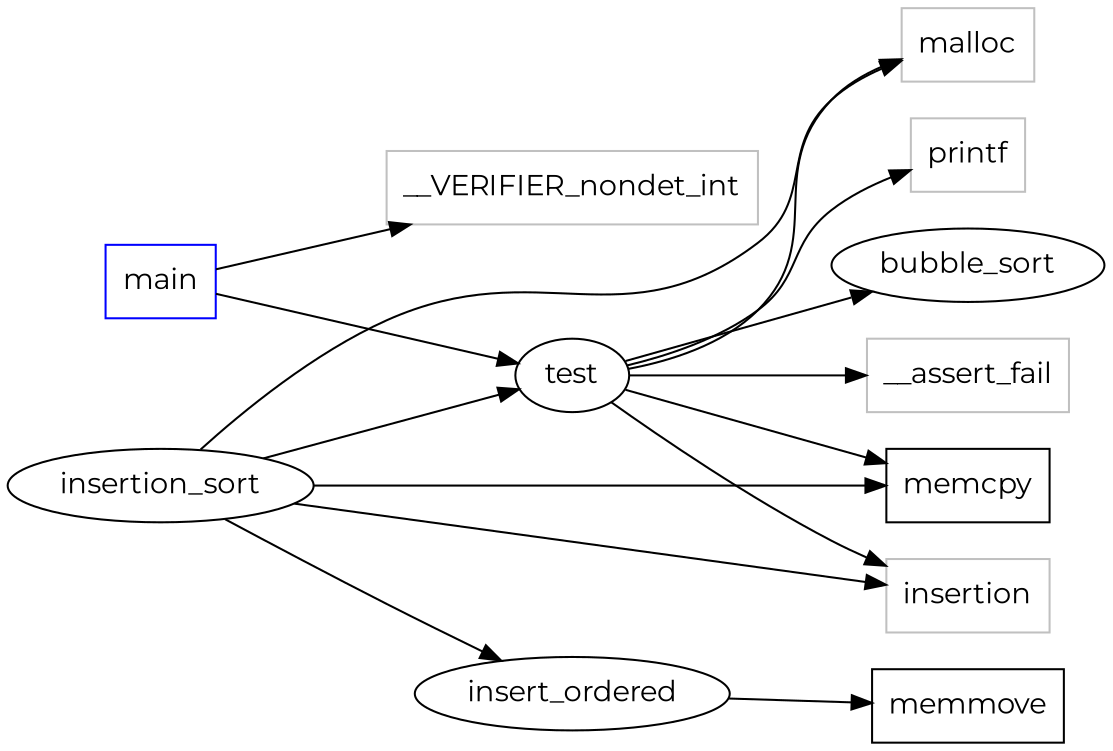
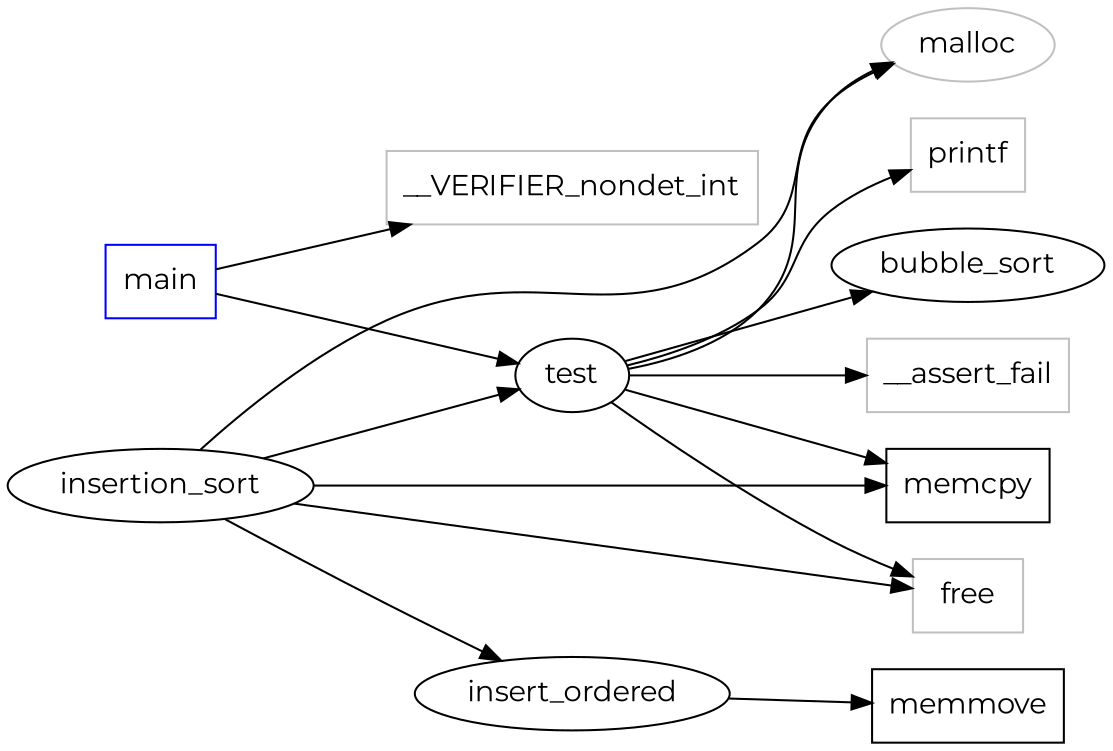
(968, 45) -> (968, 45)
(968, 596) -> (968, 596)
